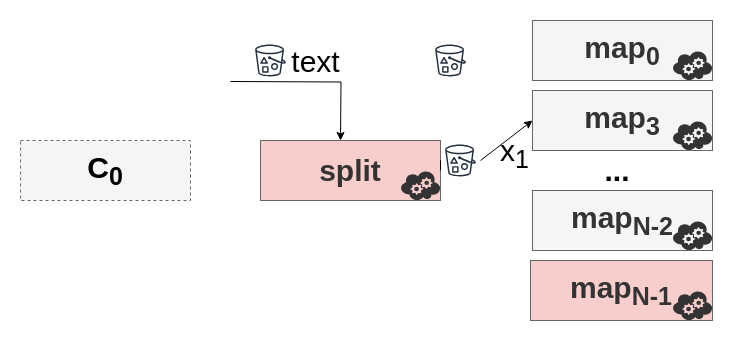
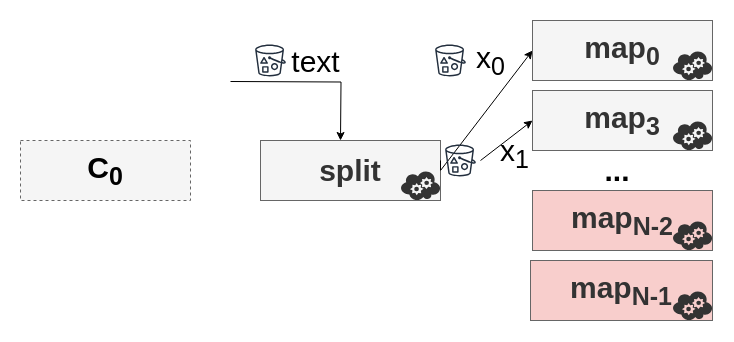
none -> (485, 112)
(351, 171) -> (351, 171)
(623, 221) -> (623, 221)
